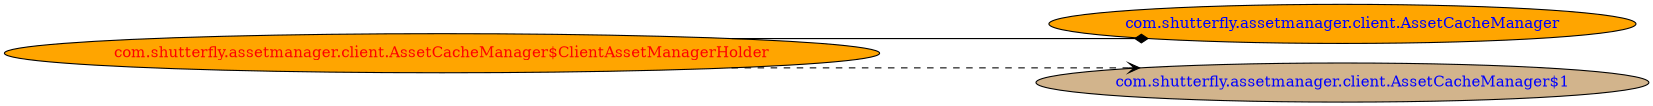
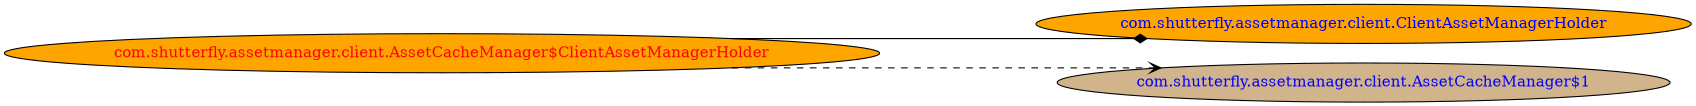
(1342, 24) -> (1364, 24)
